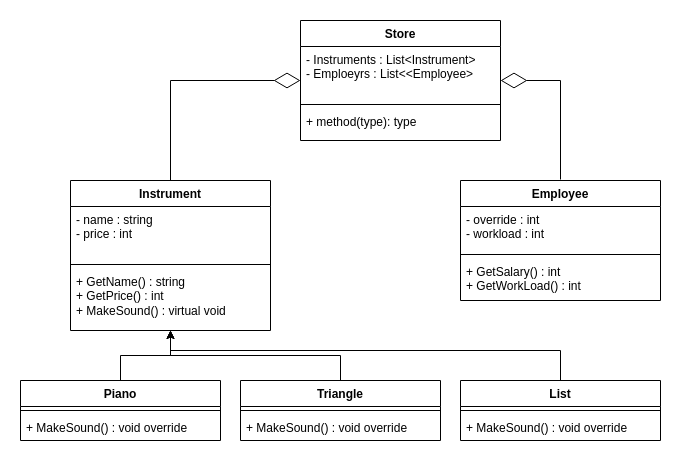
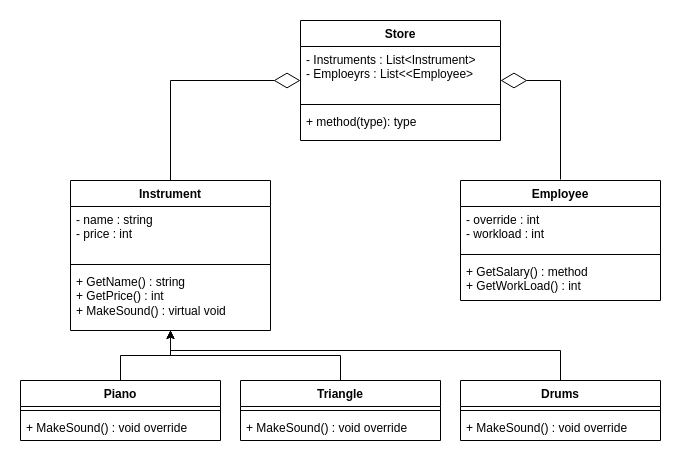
(529, 280) -> (533, 280)
(561, 395) -> (561, 395)
